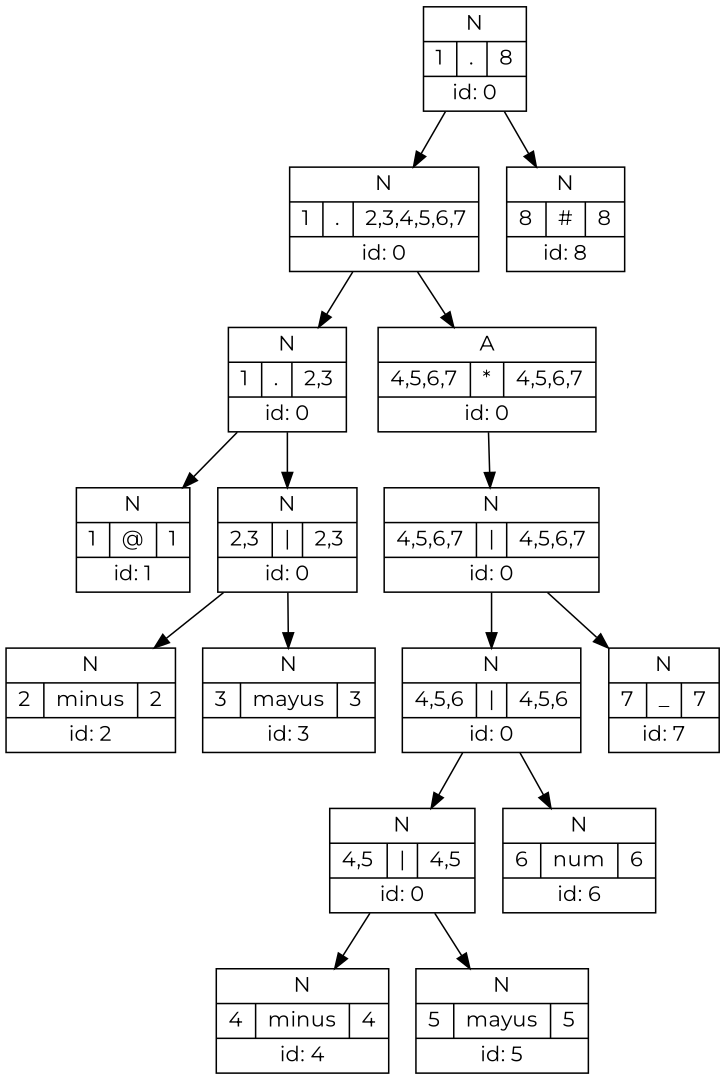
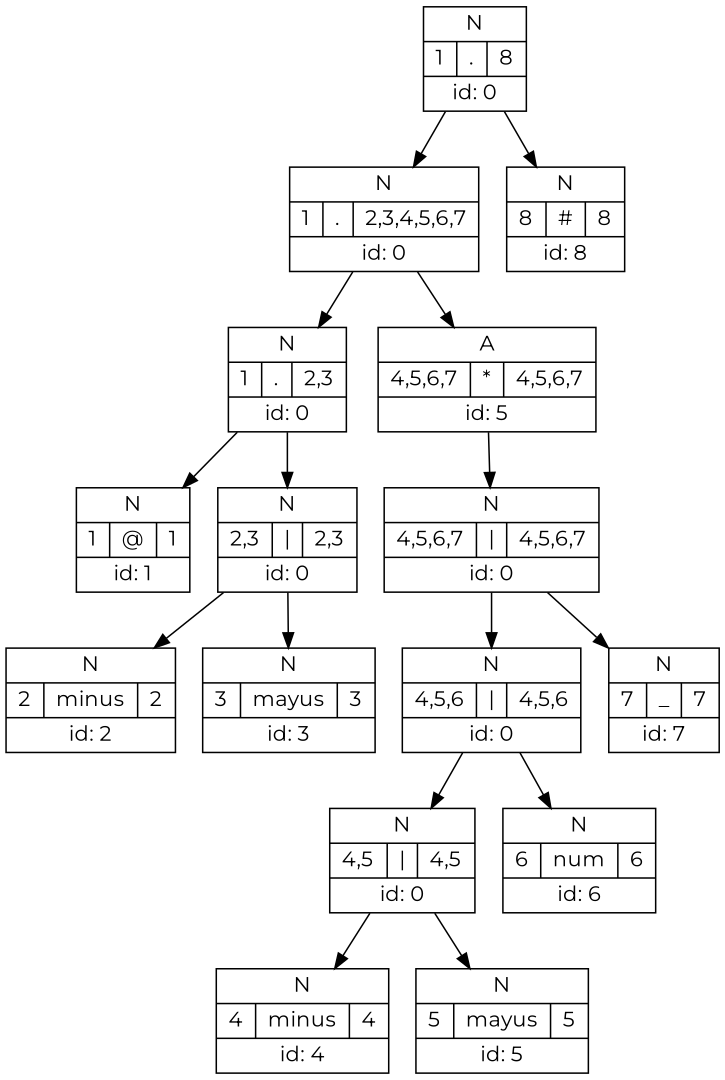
(487, 414) -> (487, 414)
